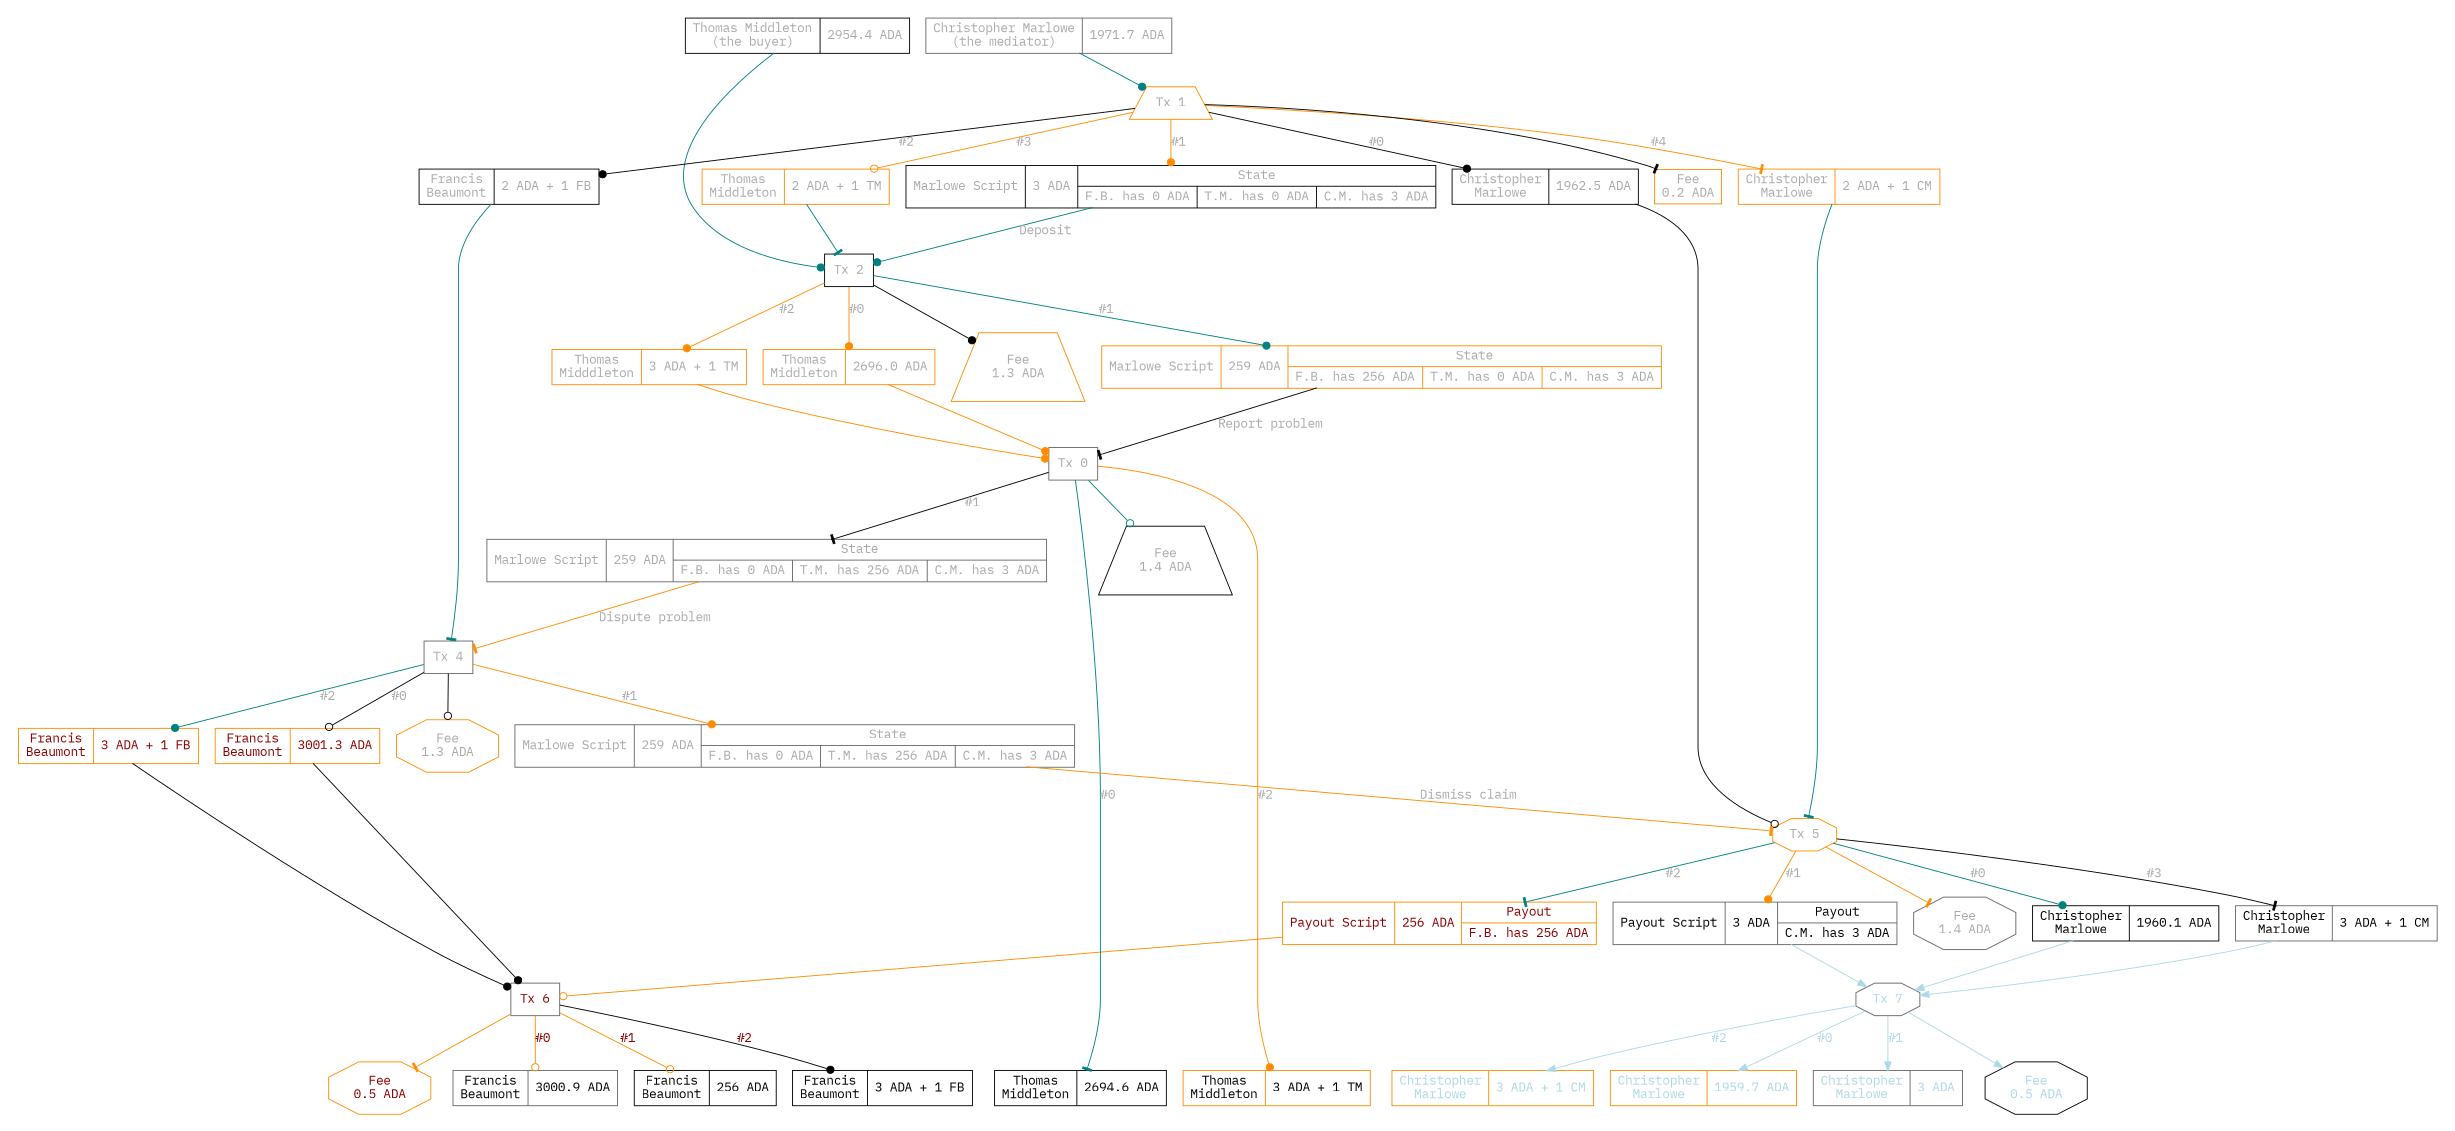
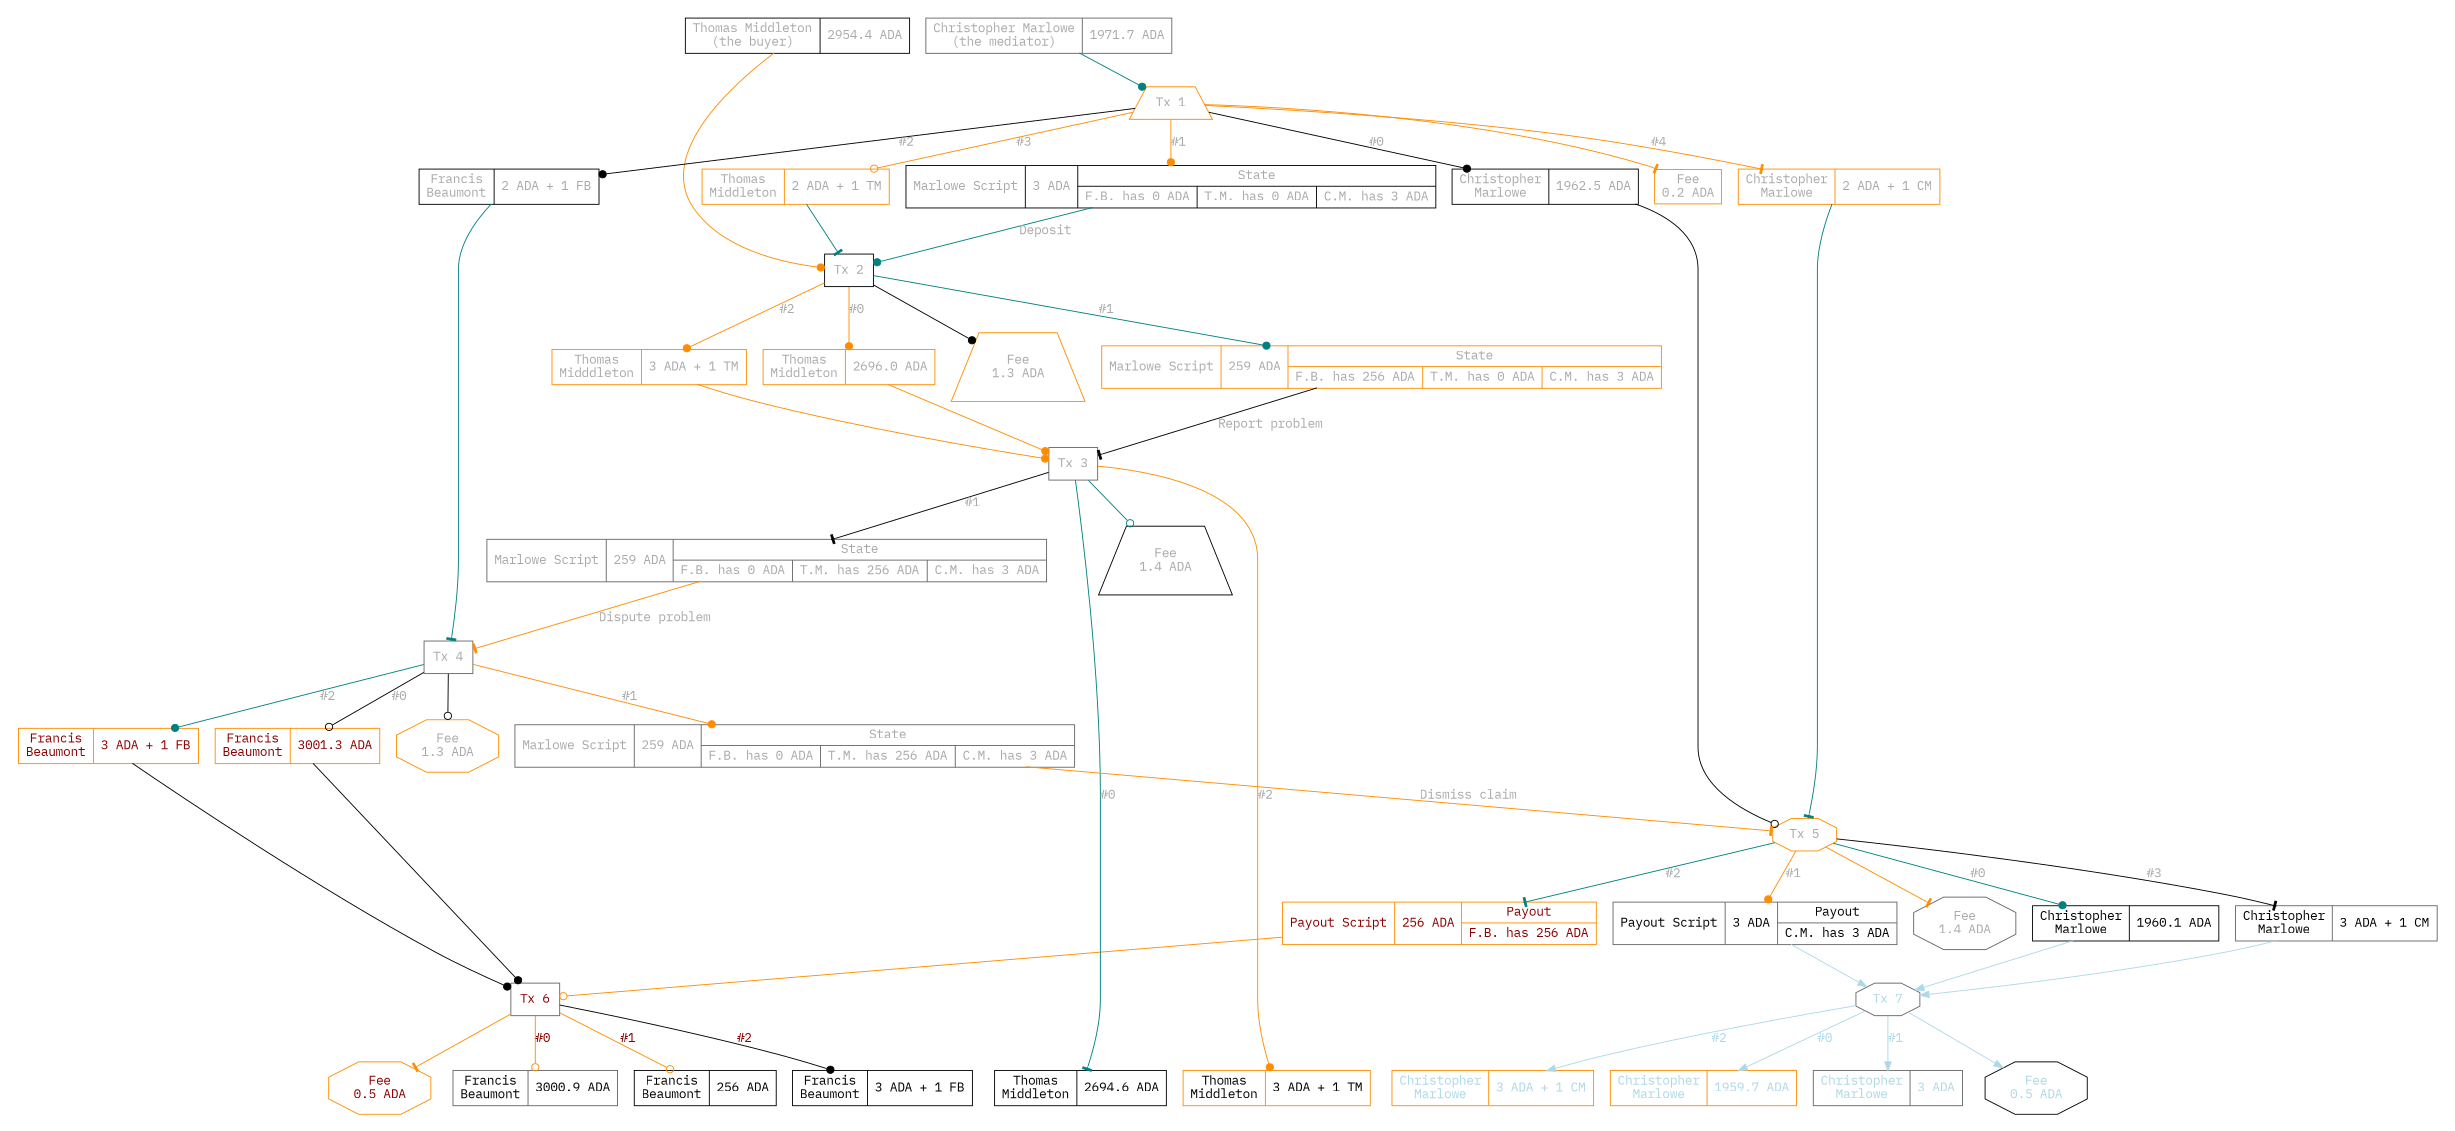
(1509, 134) -> (1509, 134)
(684, 185) -> (684, 185)
(1073, 464) -> (1073, 464)
